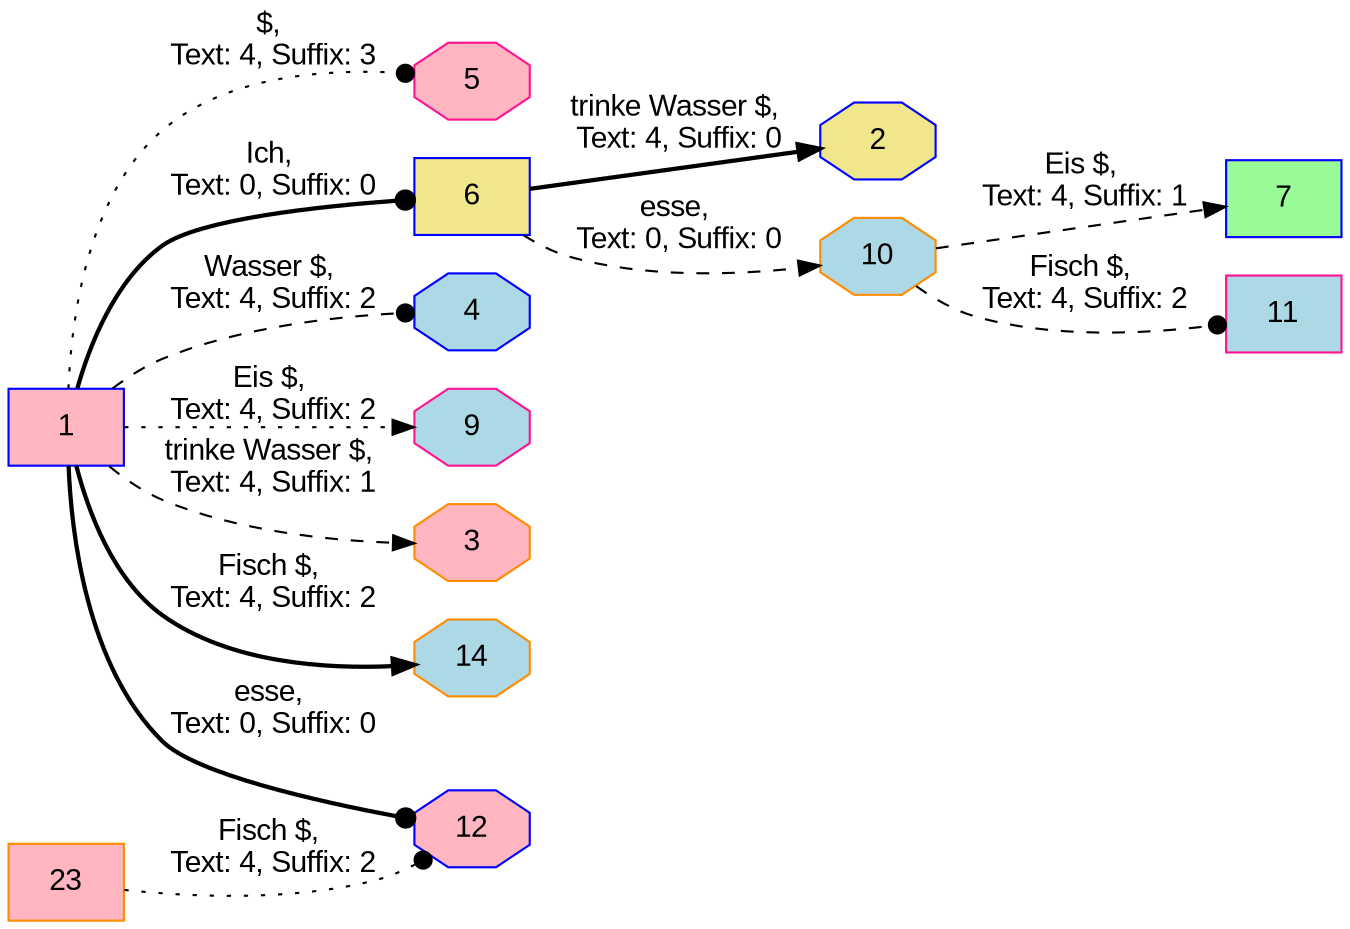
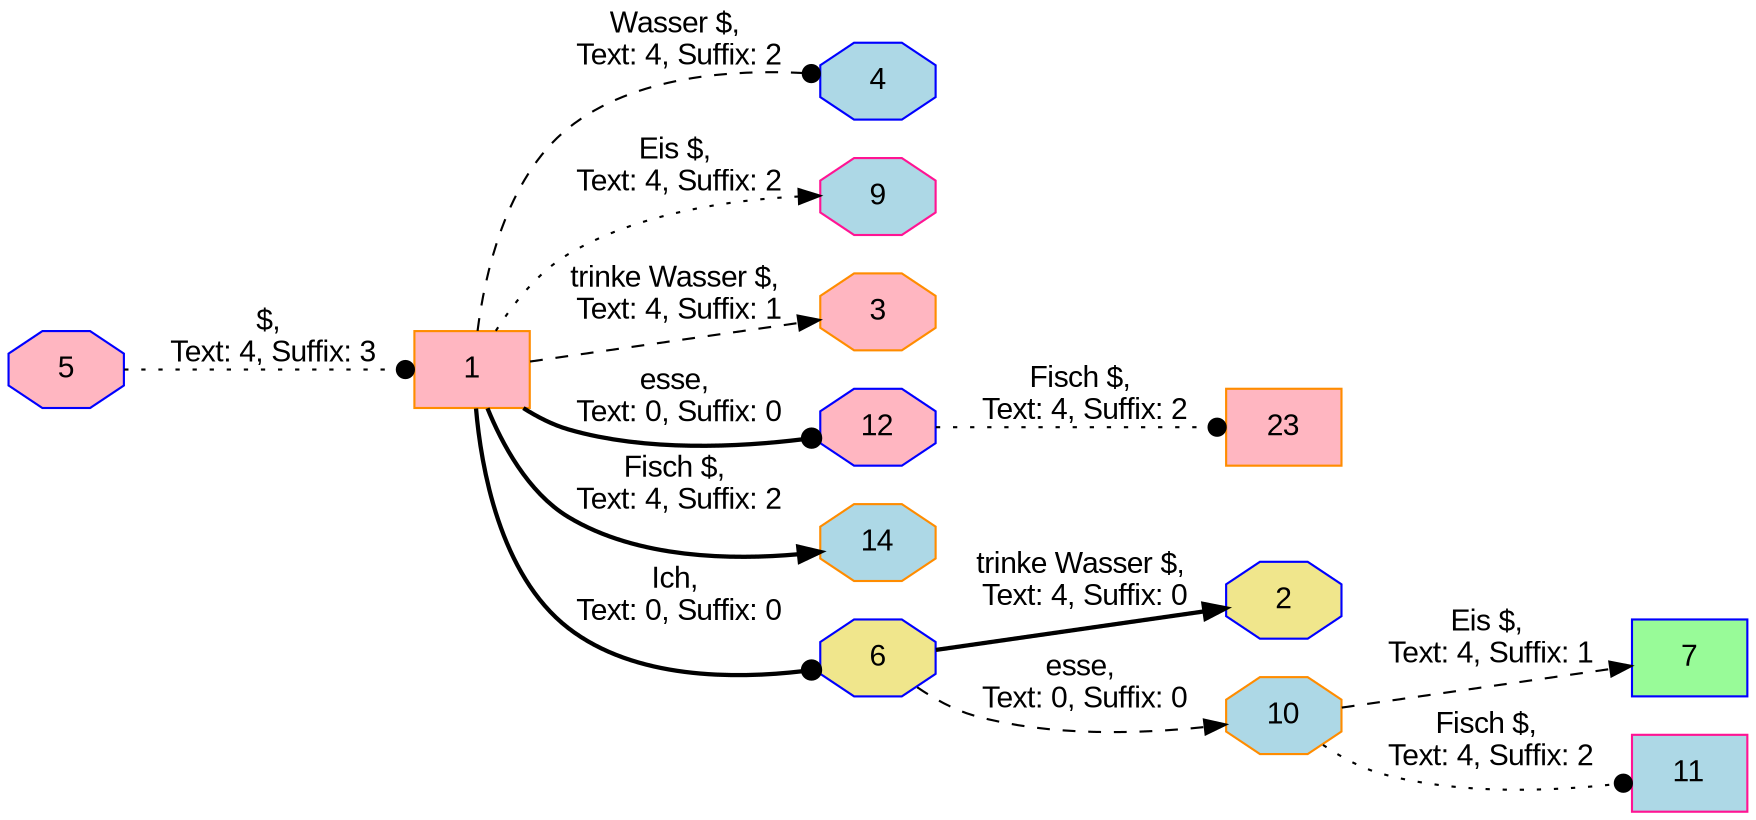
(472, 81) -> (66, 370)
(150, 143) -> (260, 370)
(472, 197) -> (878, 658)
(1058, 331) -> (1465, 788)
(66, 427) -> (472, 370)
(272, 895) -> (1072, 427)
